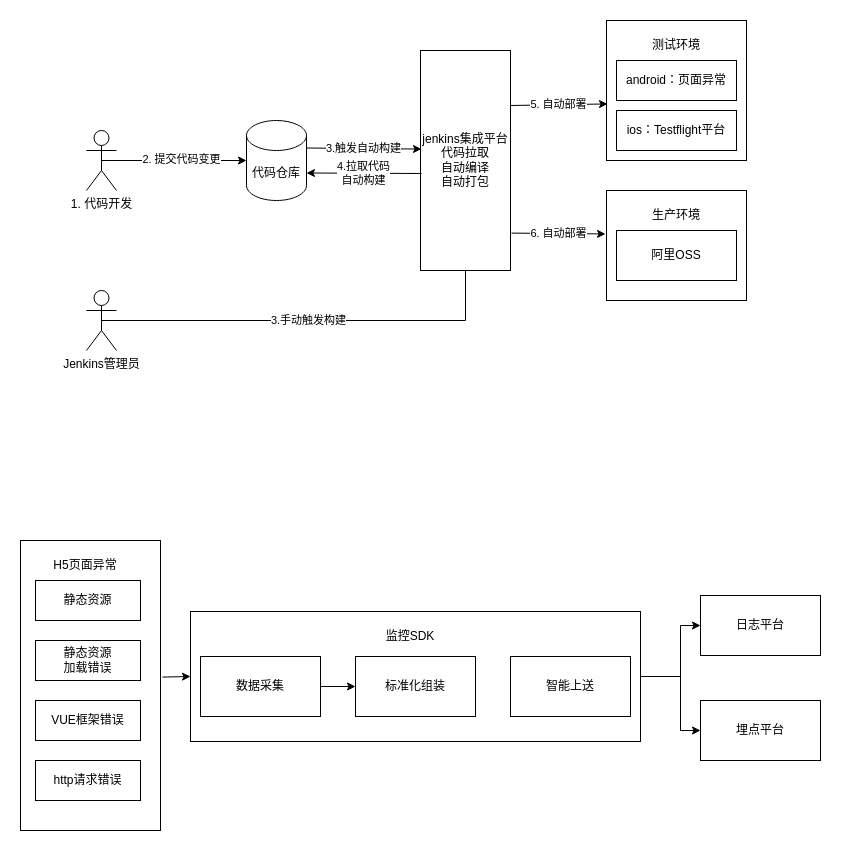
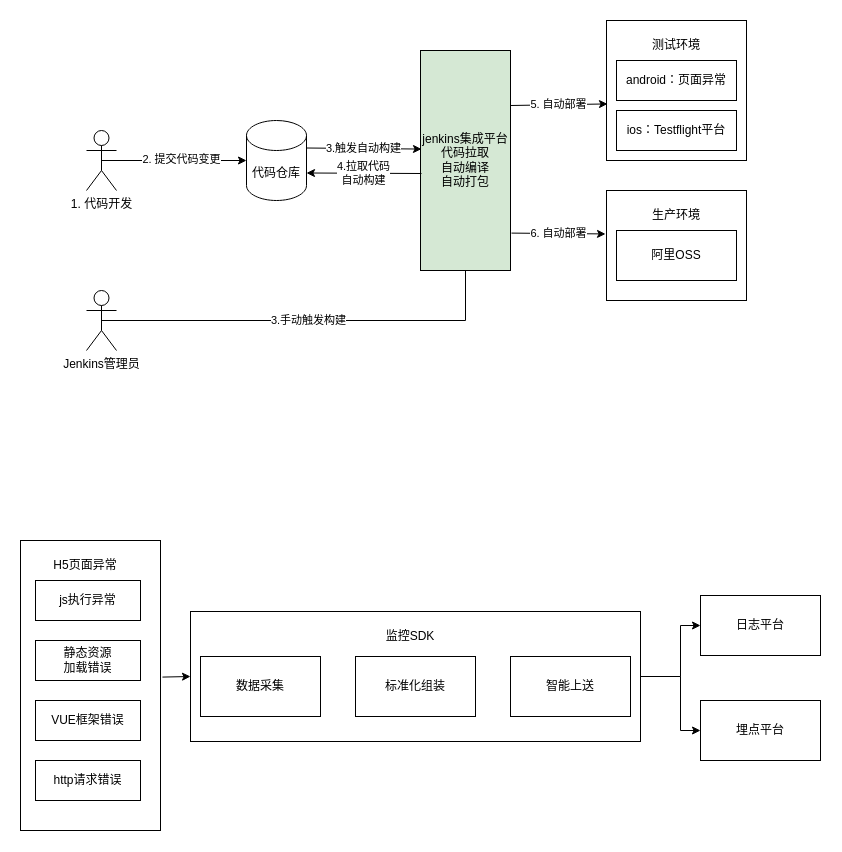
(466, 161) -> (466, 161)
(88, 601) -> (88, 601)
(335, 687) -> none
